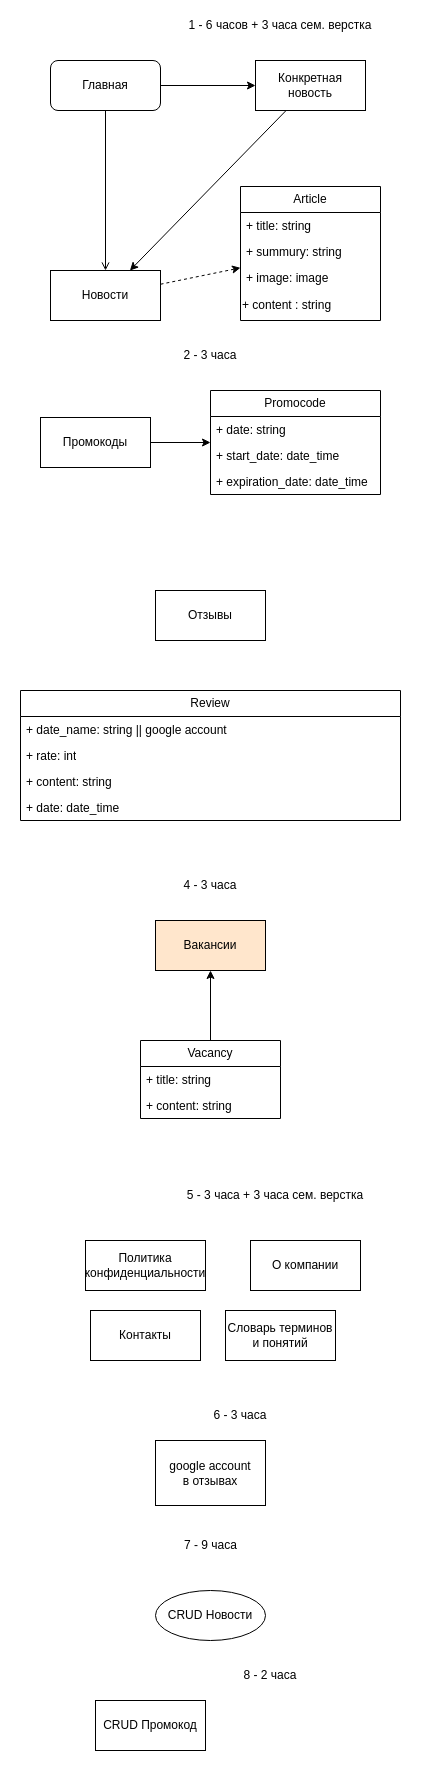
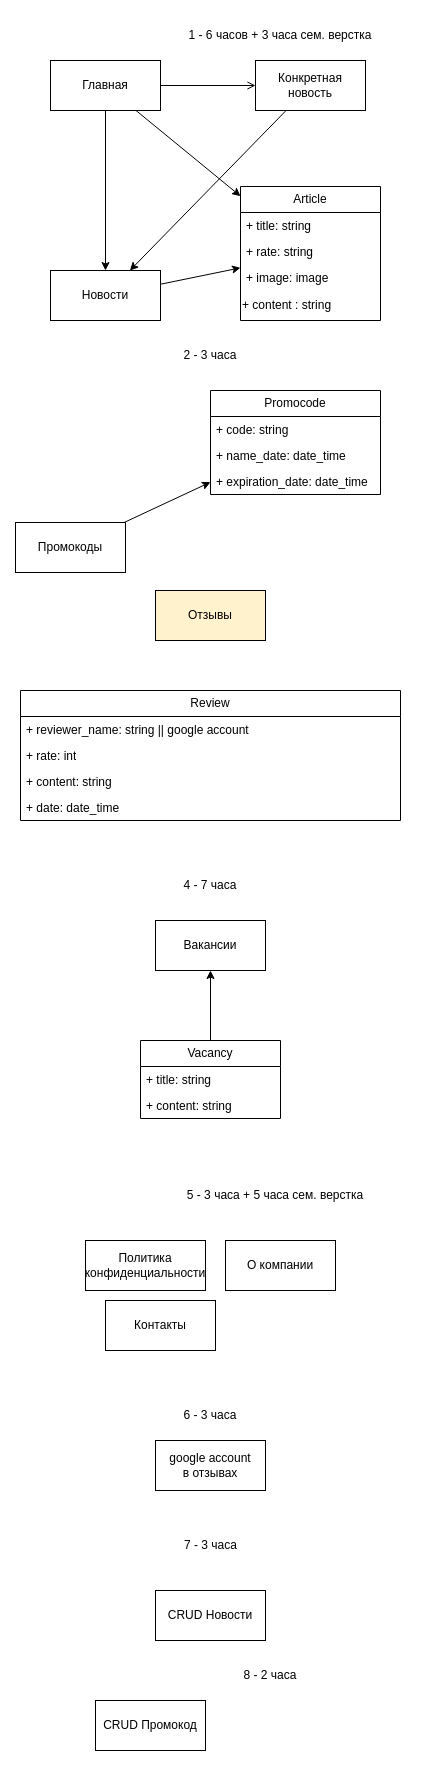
(281, 26) -> (281, 36)
(106, 86) -> (106, 86)
(247, 86) -> (248, 86)
none -> (186, 151)
(297, 253) -> (287, 253)
(106, 263) -> (106, 262)
(197, 277) -> (197, 277)
(257, 431) -> (257, 431)
(96, 443) -> (71, 548)
(288, 457) -> (284, 457)
(211, 616) -> (211, 616)
(135, 731) -> (147, 731)
(211, 886) -> (211, 886)
(211, 946) -> (211, 946)
(276, 1196) -> (276, 1196)
(306, 1266) -> (281, 1266)
(146, 1336) -> (161, 1326)
(281, 1336) -> none
(241, 1416) -> (211, 1416)
(211, 1473) -> (211, 1466)
(211, 1546) -> (211, 1546)
(211, 1616) -> (211, 1616)
